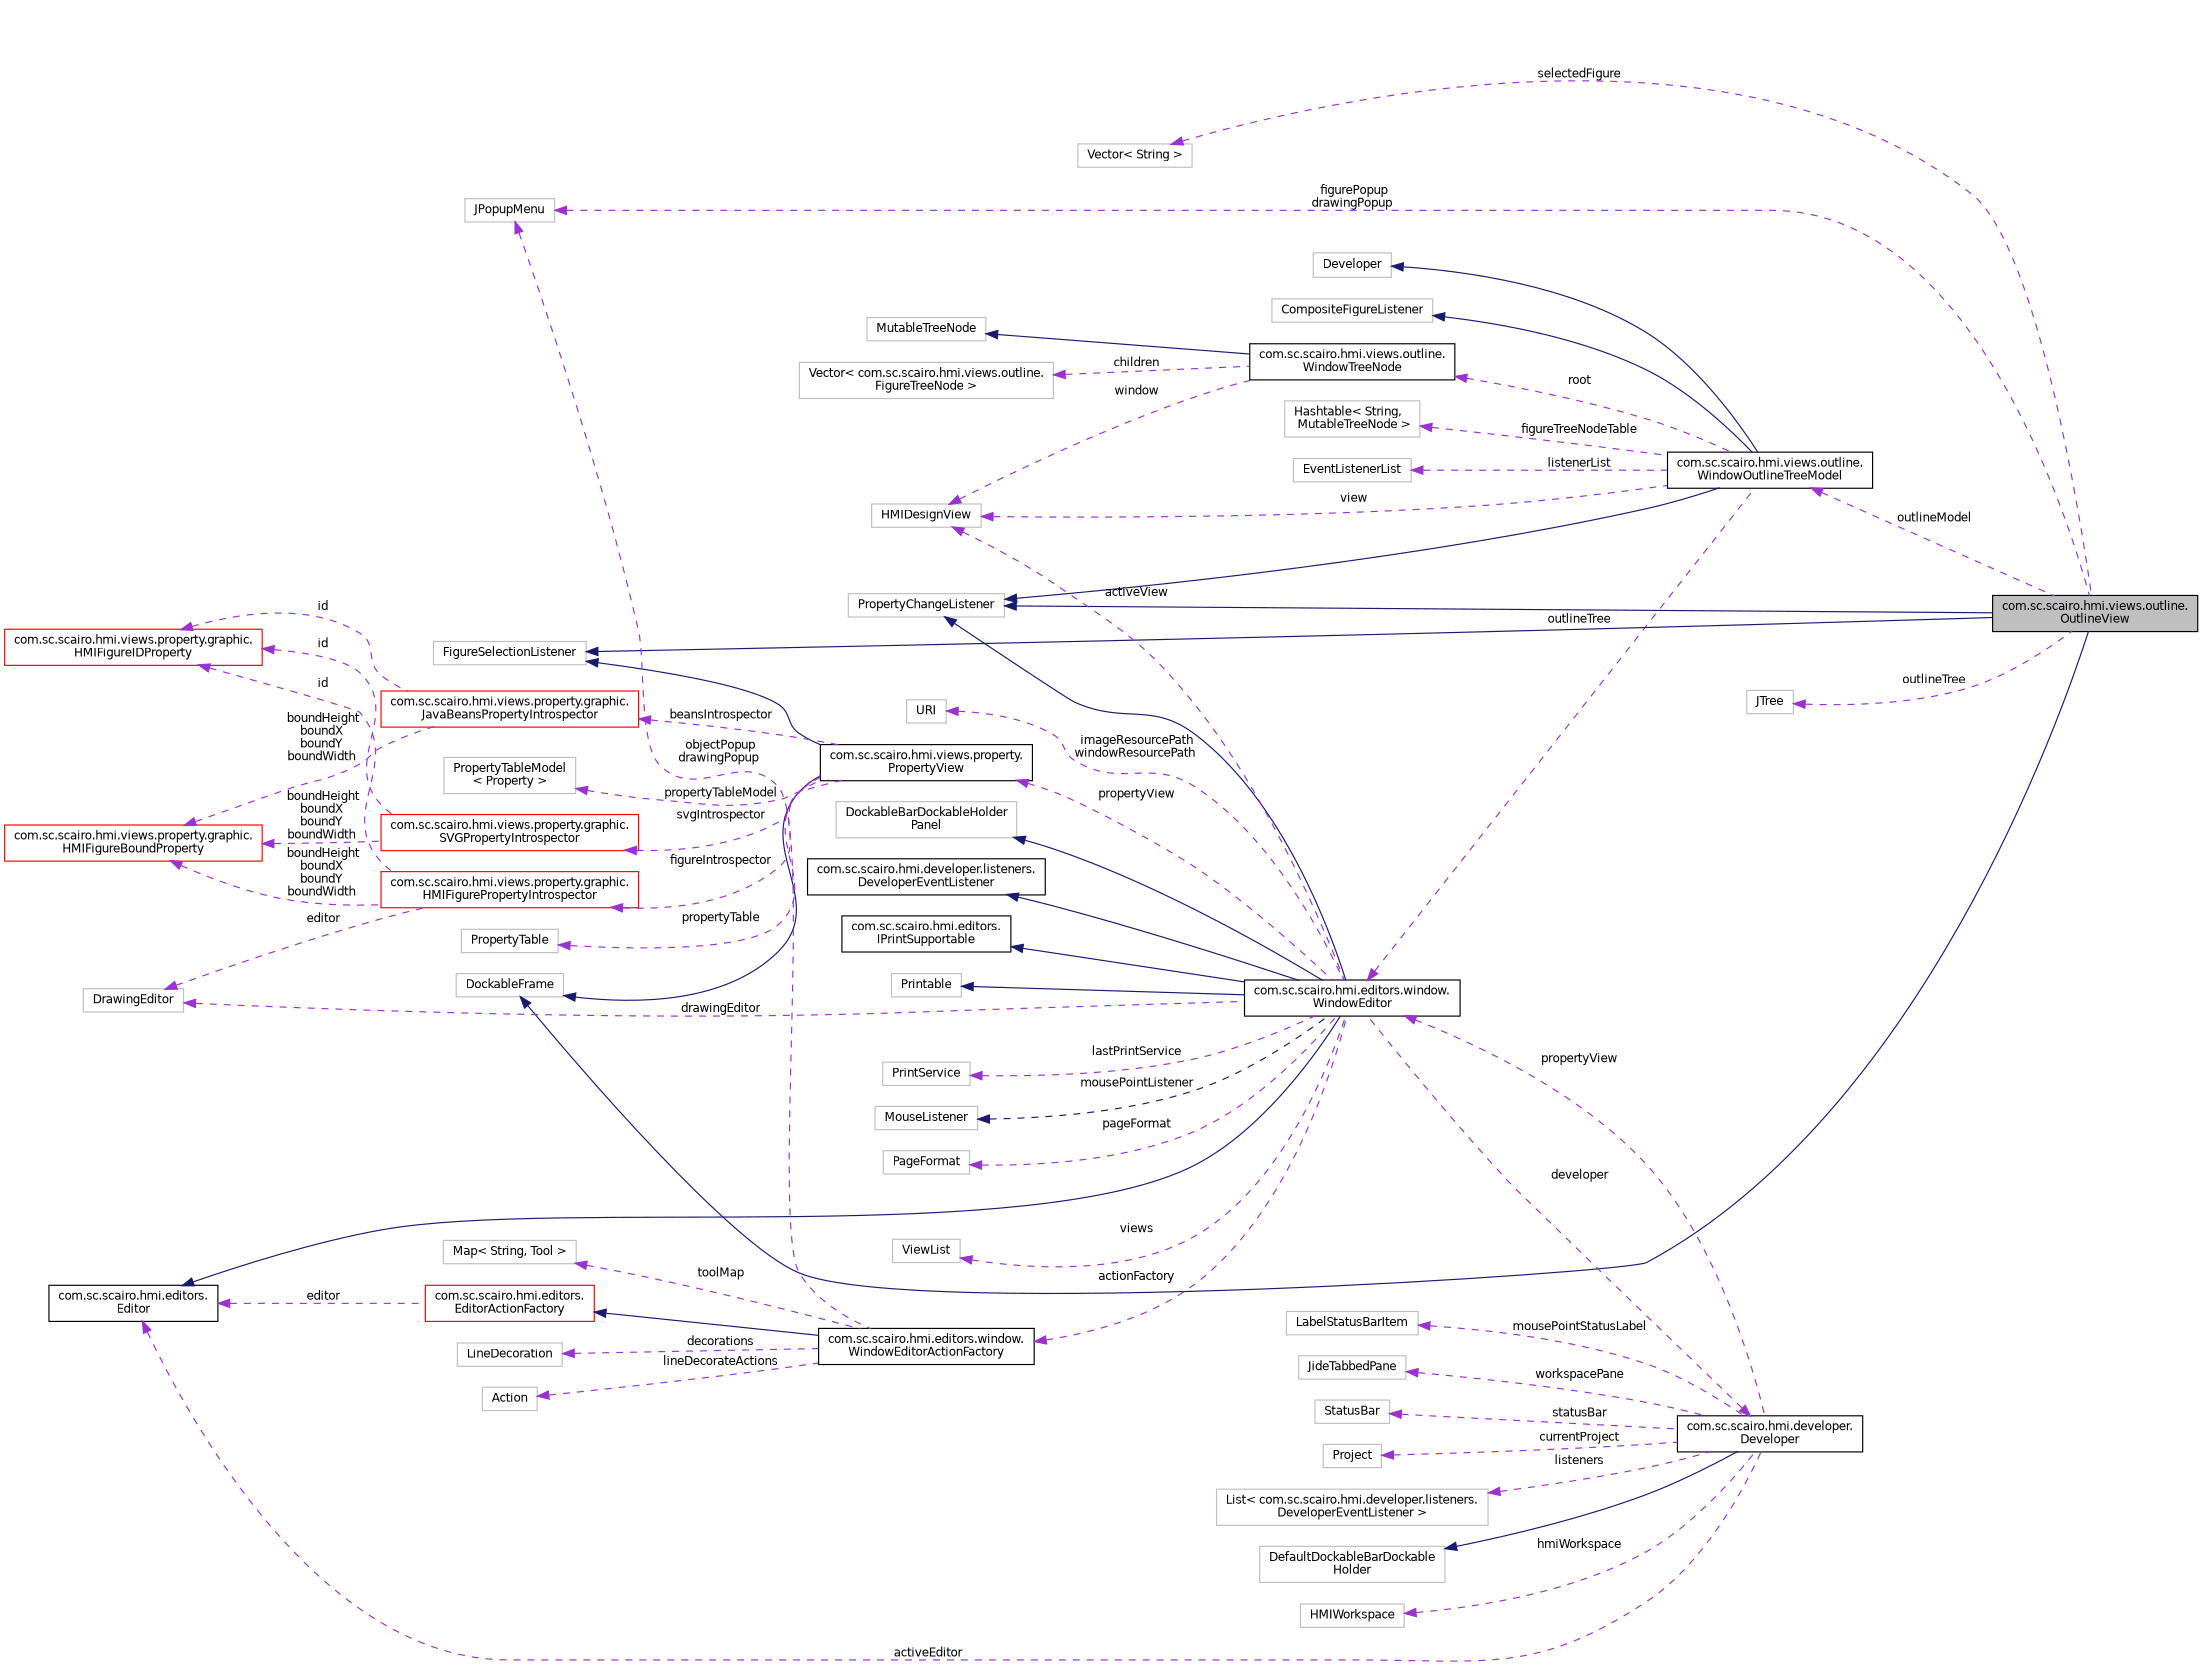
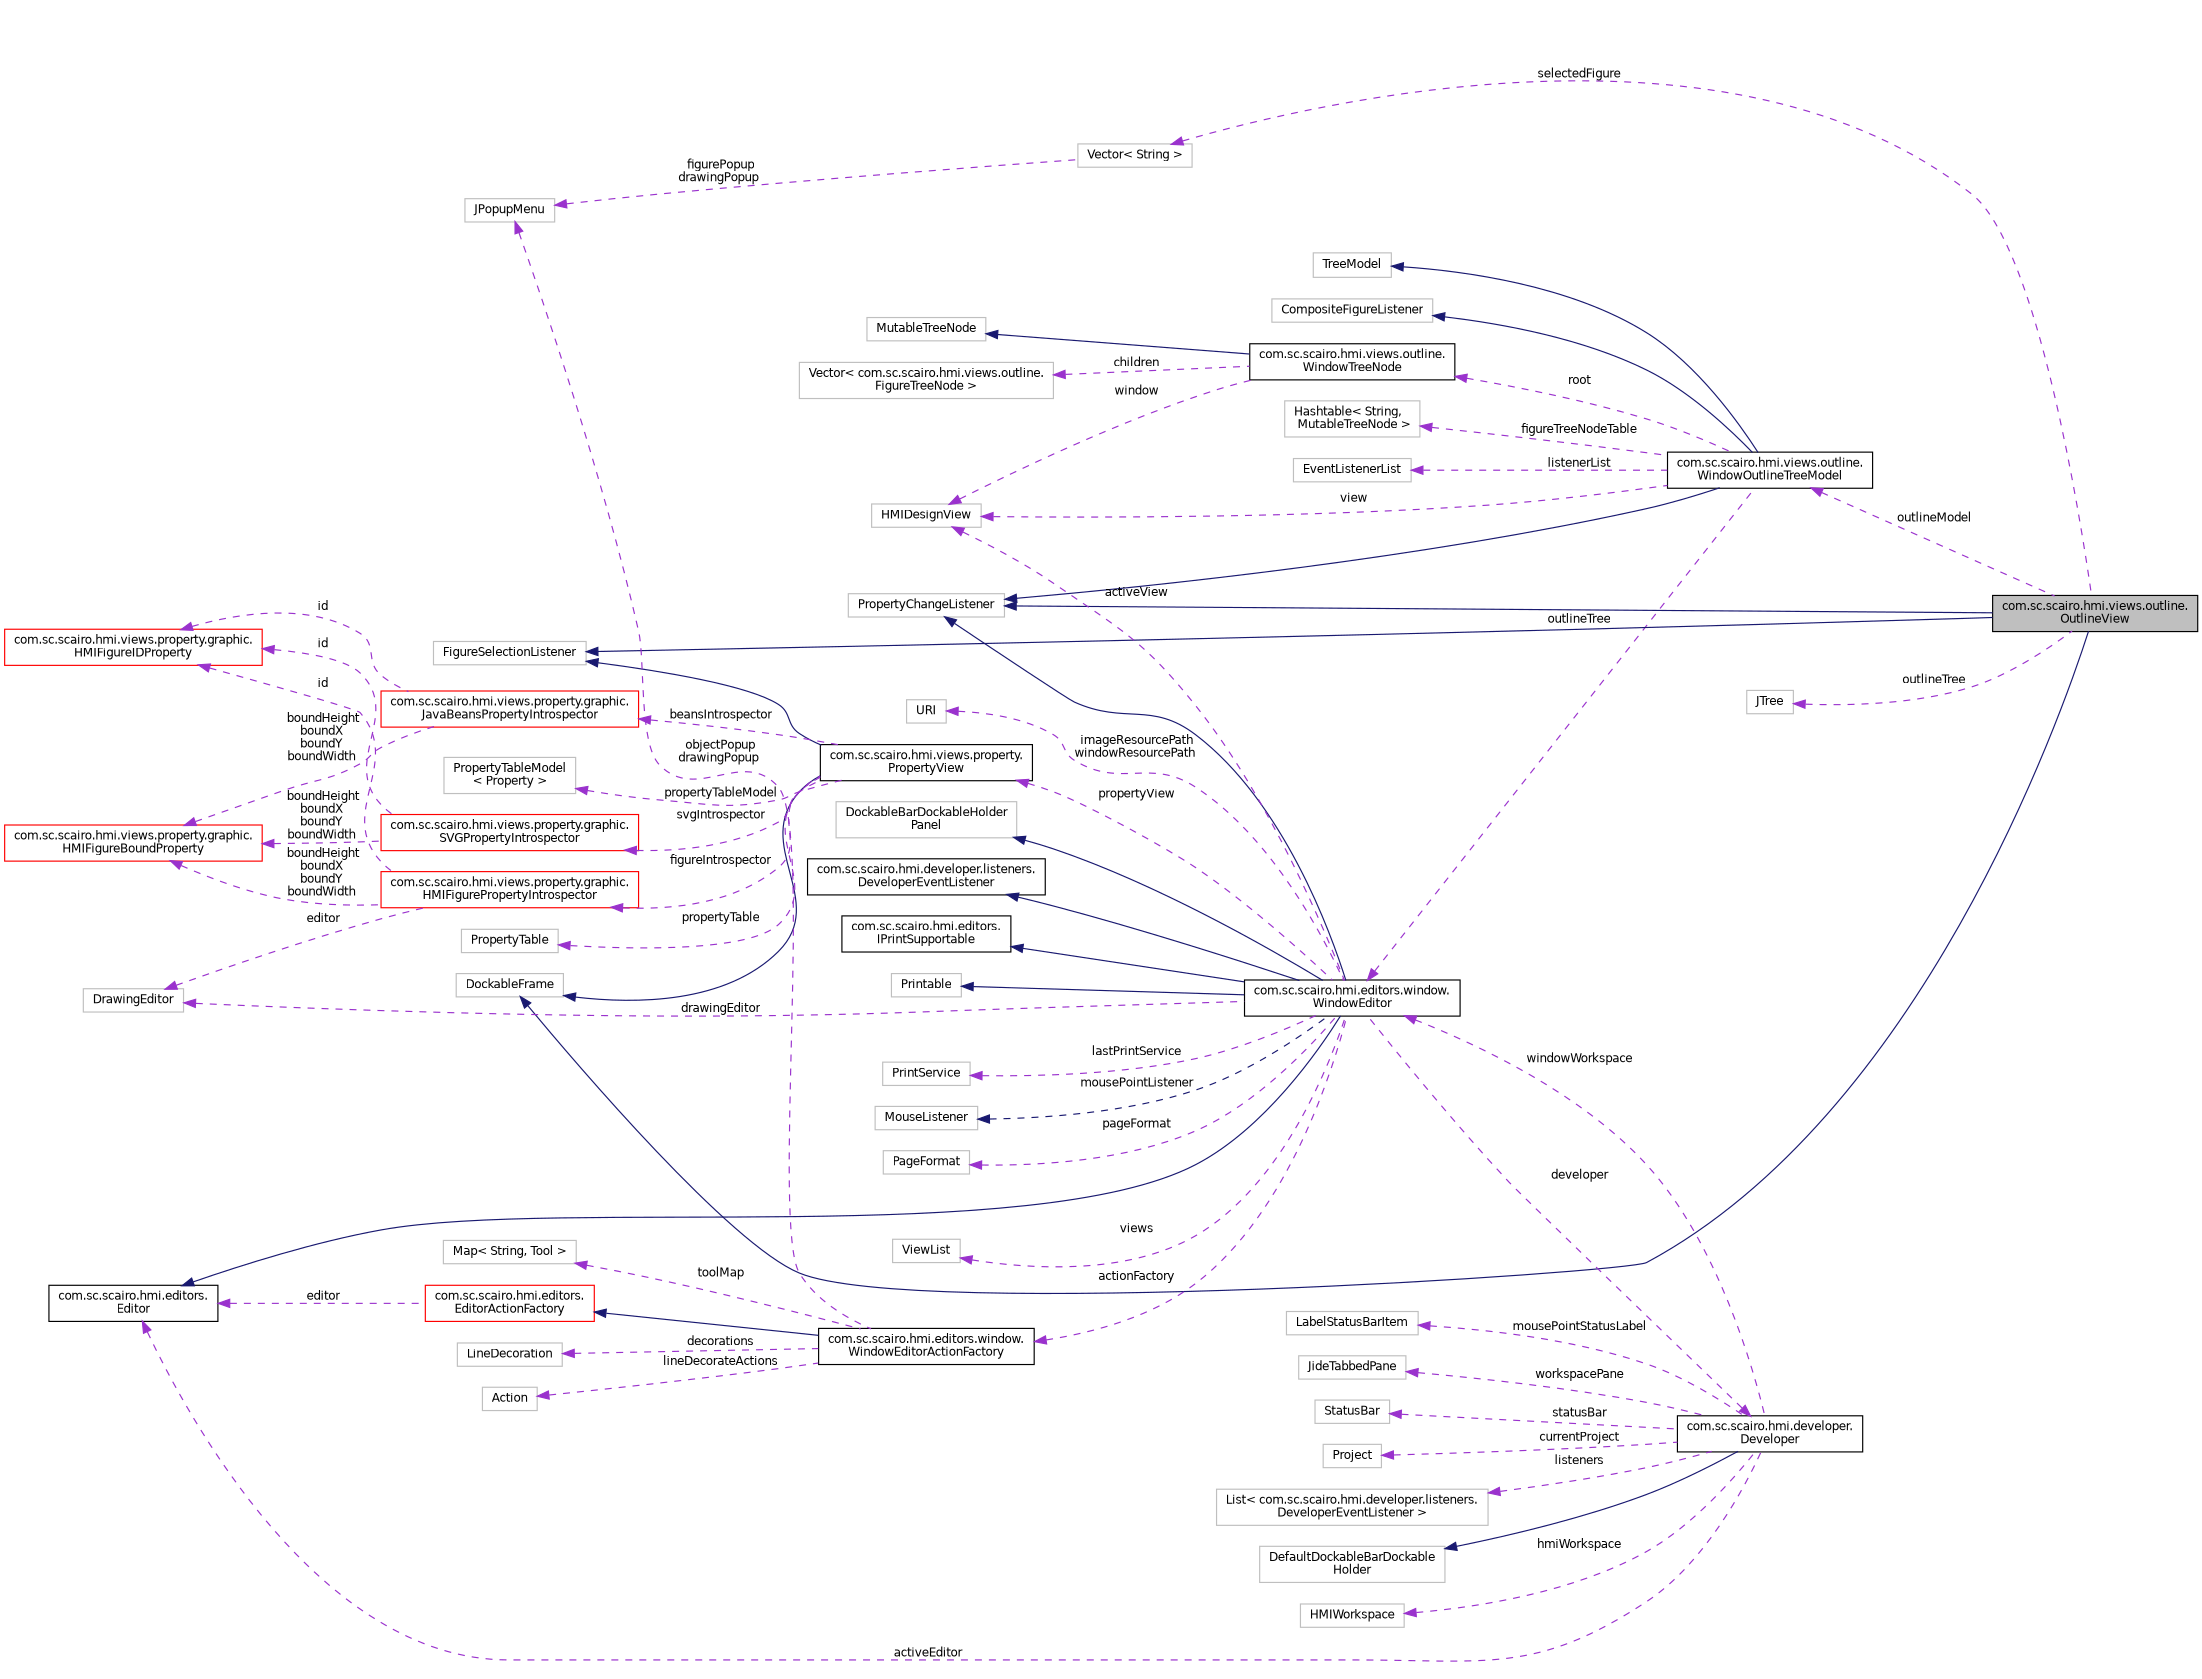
(1435, 210) -> (822, 180)
(1352, 265) -> (1352, 265)
(1578, 1059) -> (1578, 1059)
